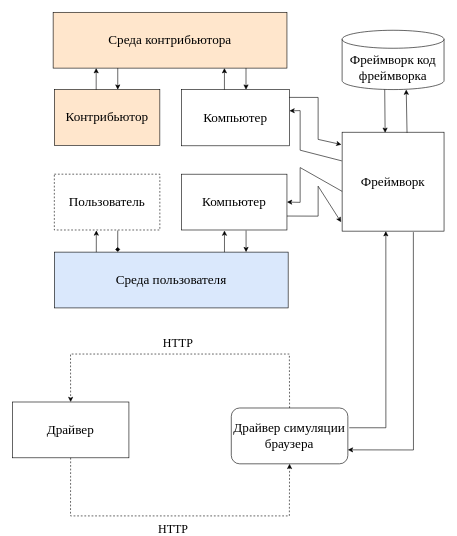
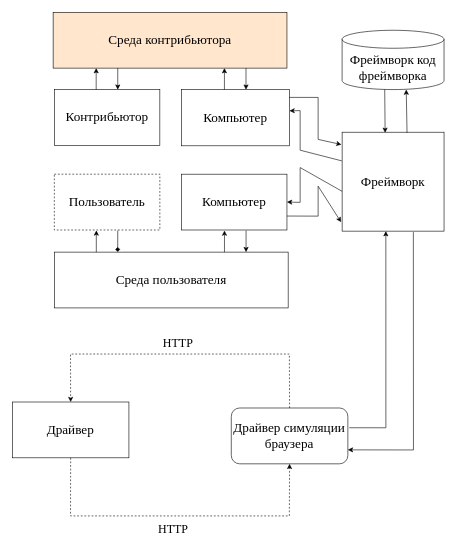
(107, 118) -> (107, 118)
(171, 280) -> (171, 280)
